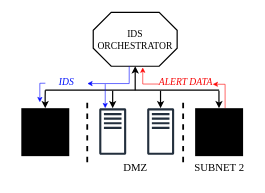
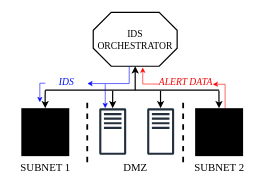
none -> (45, 168)
